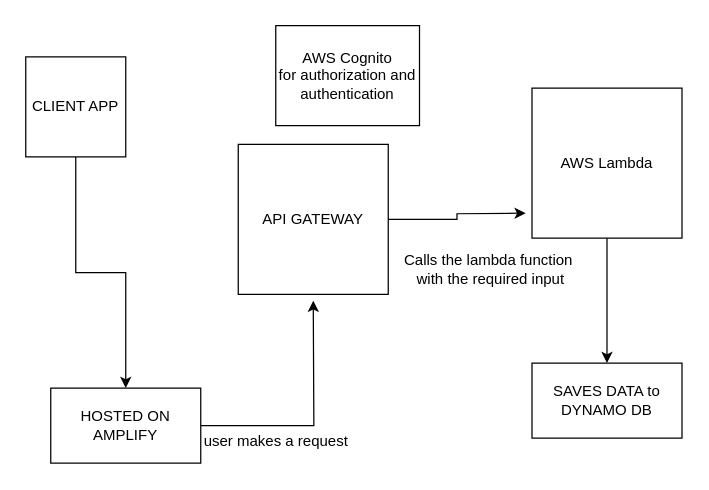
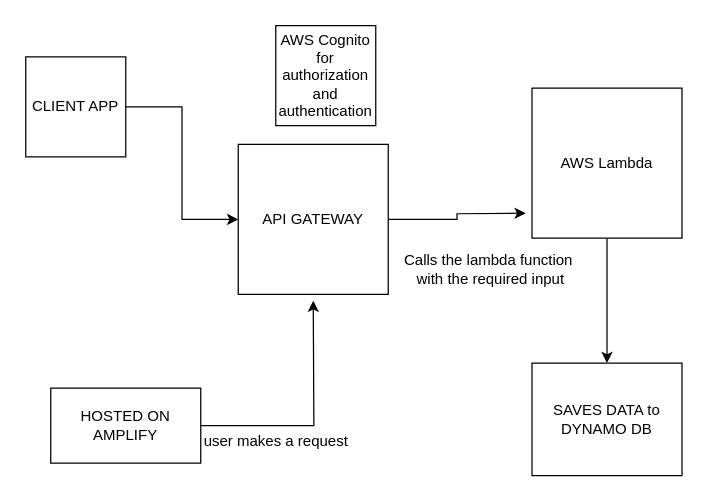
(348, 76) -> (326, 76)
(97, 273) -> (182, 159)
(607, 401) -> (607, 419)
